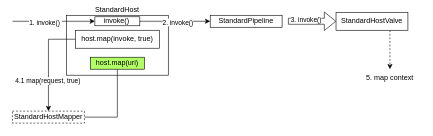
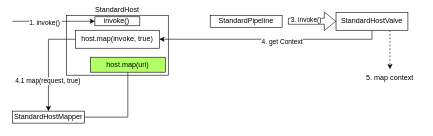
(177, 21) -> none
none -> (282, 39)
(117, 63) -> (128, 65)
(48, 117) -> (48, 117)
